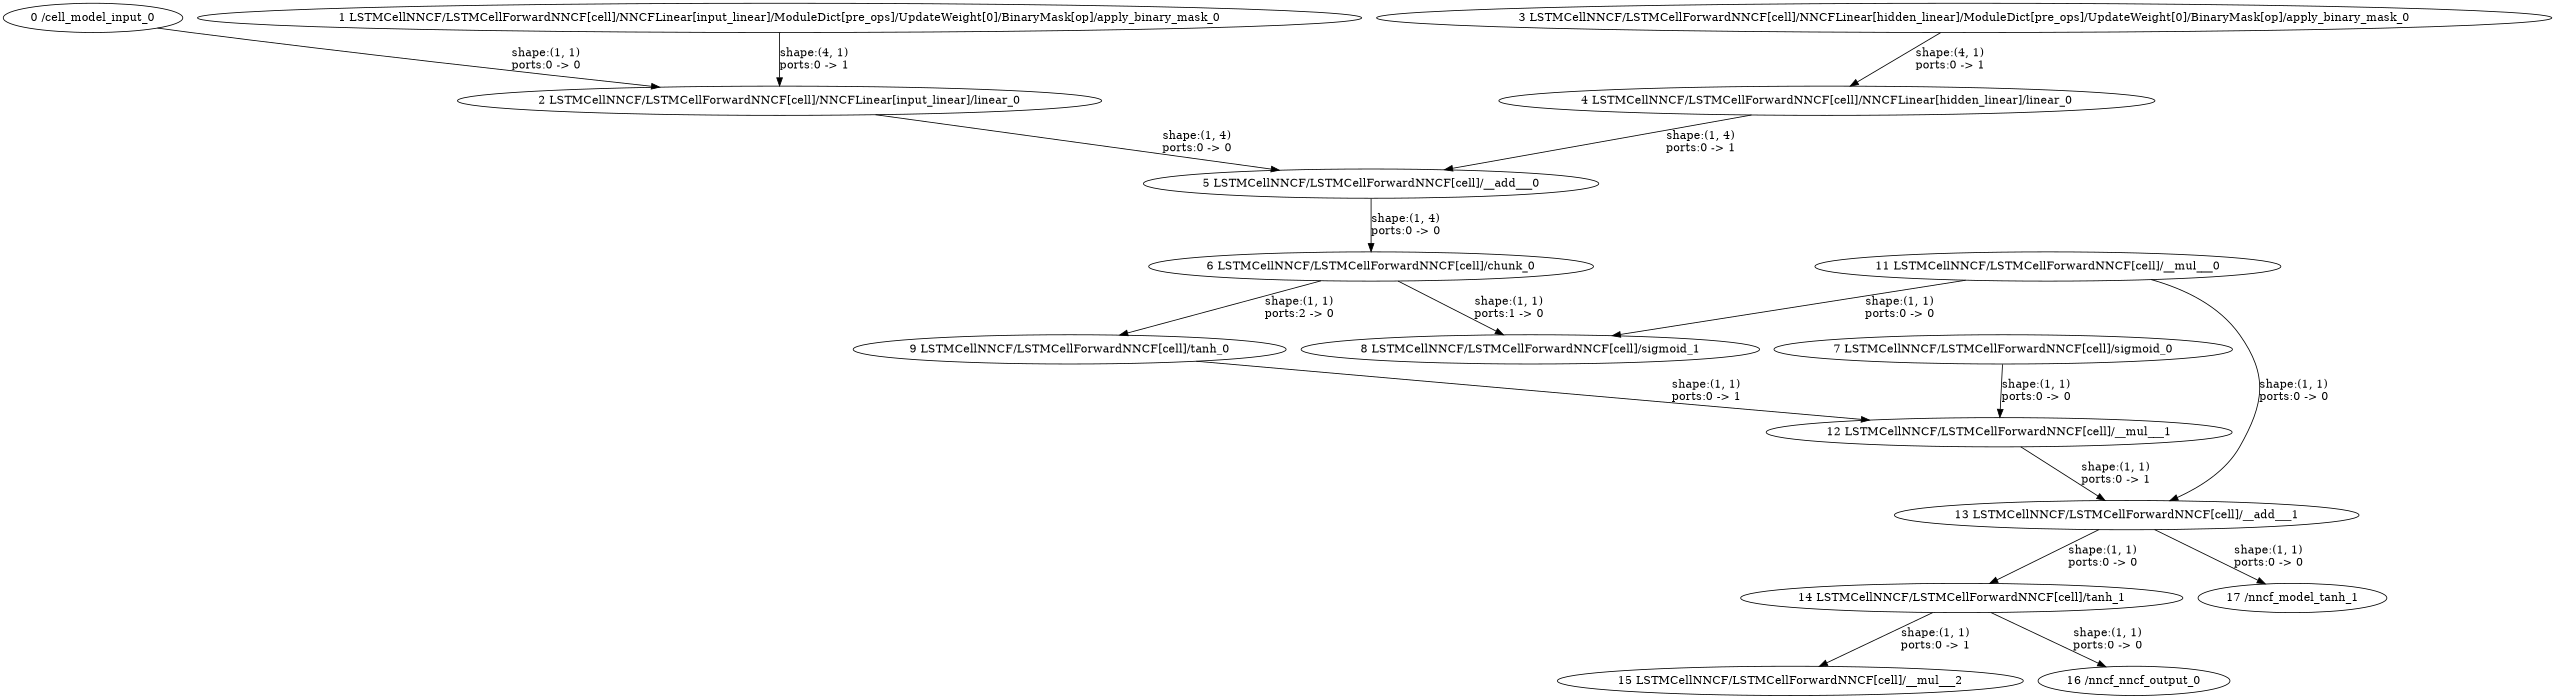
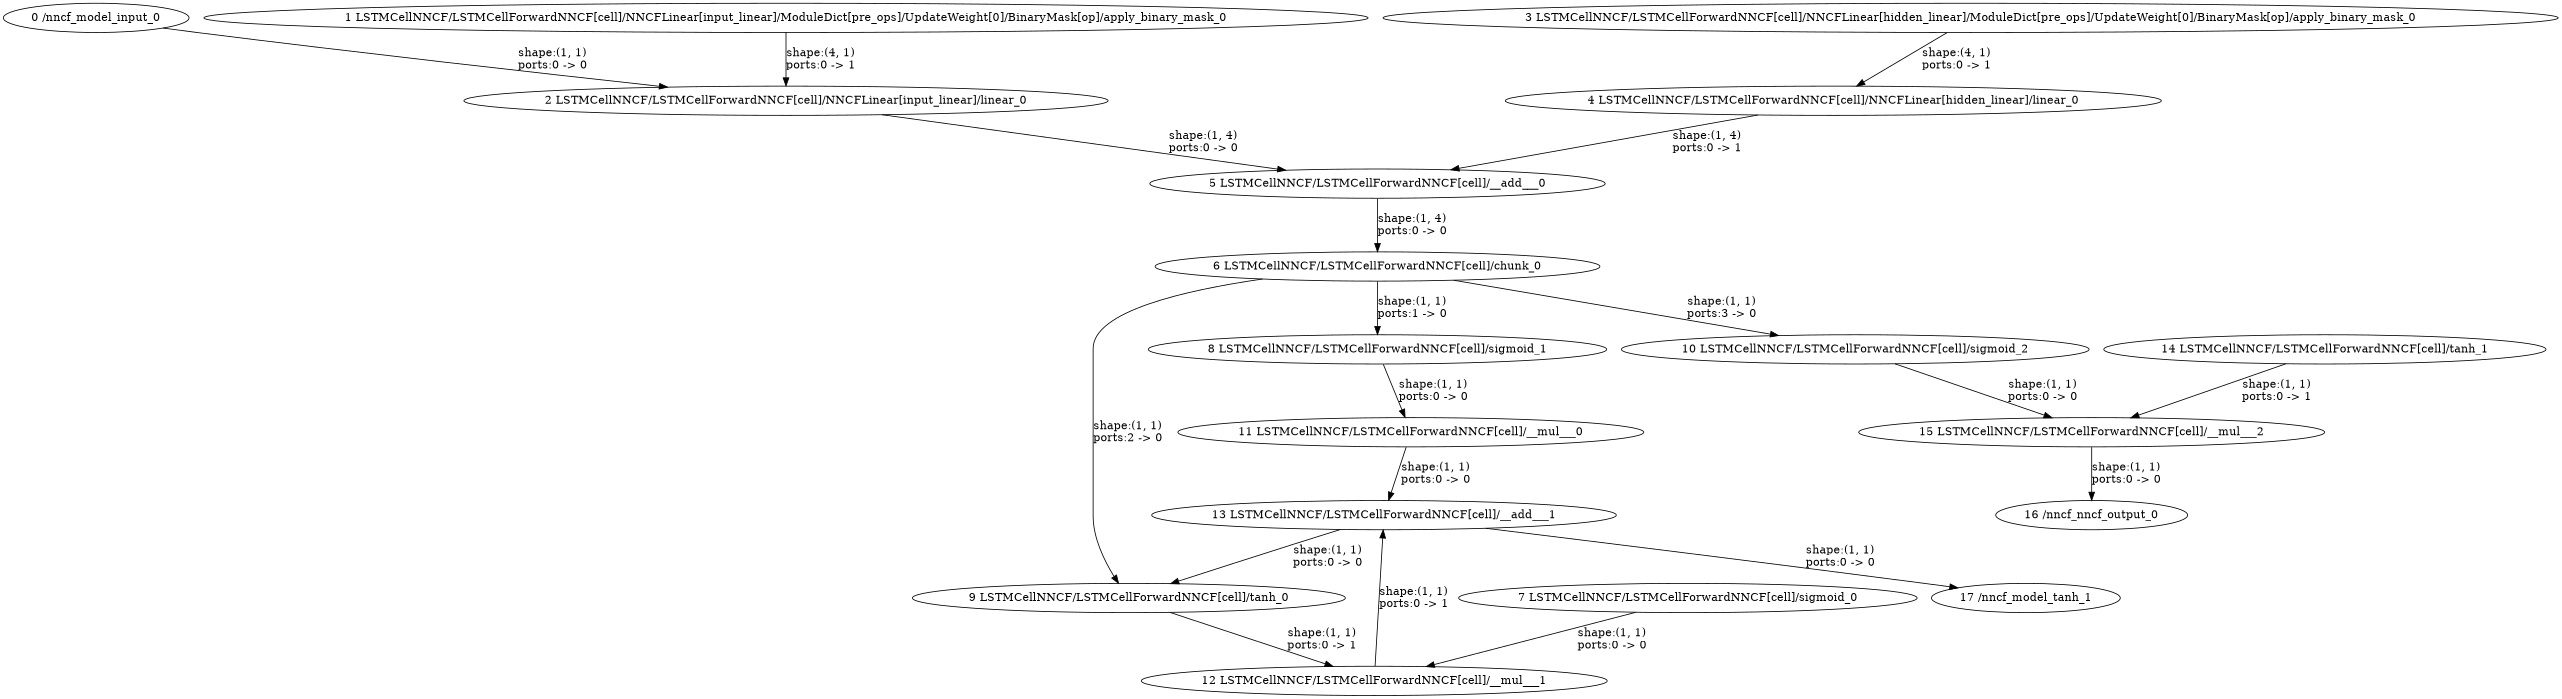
(93, 18) -> (96, 18)
(1793, 307) -> (1393, 387)
none -> (1855, 349)
(2048, 555) -> (1259, 555)
(2045, 638) -> (2092, 470)
